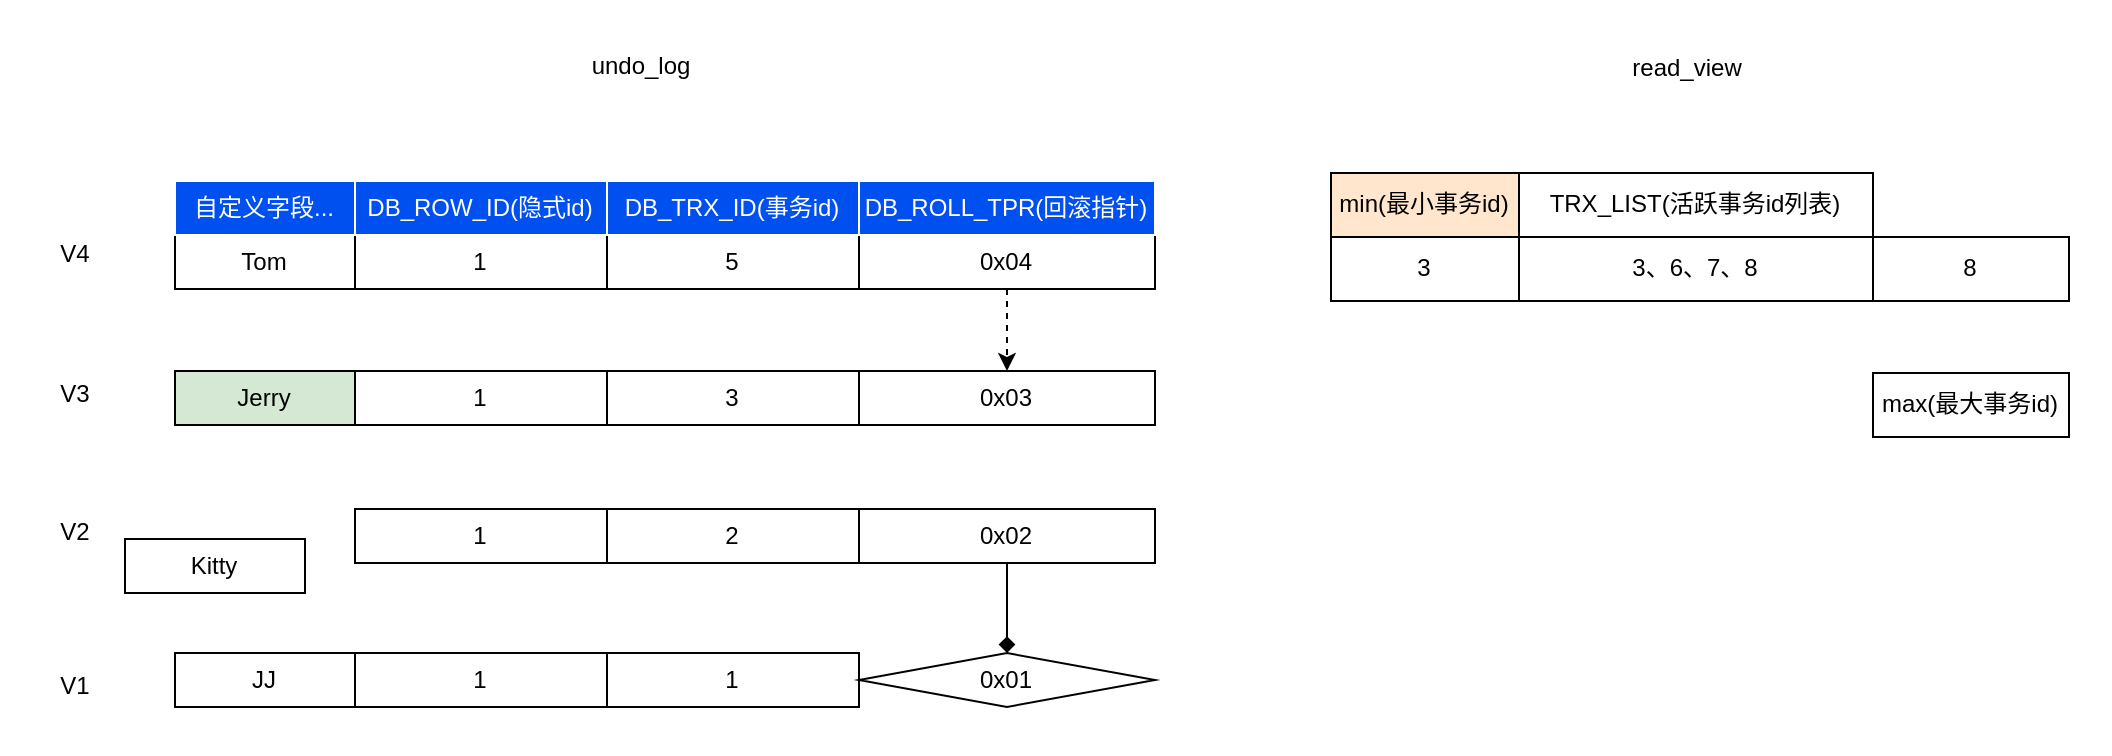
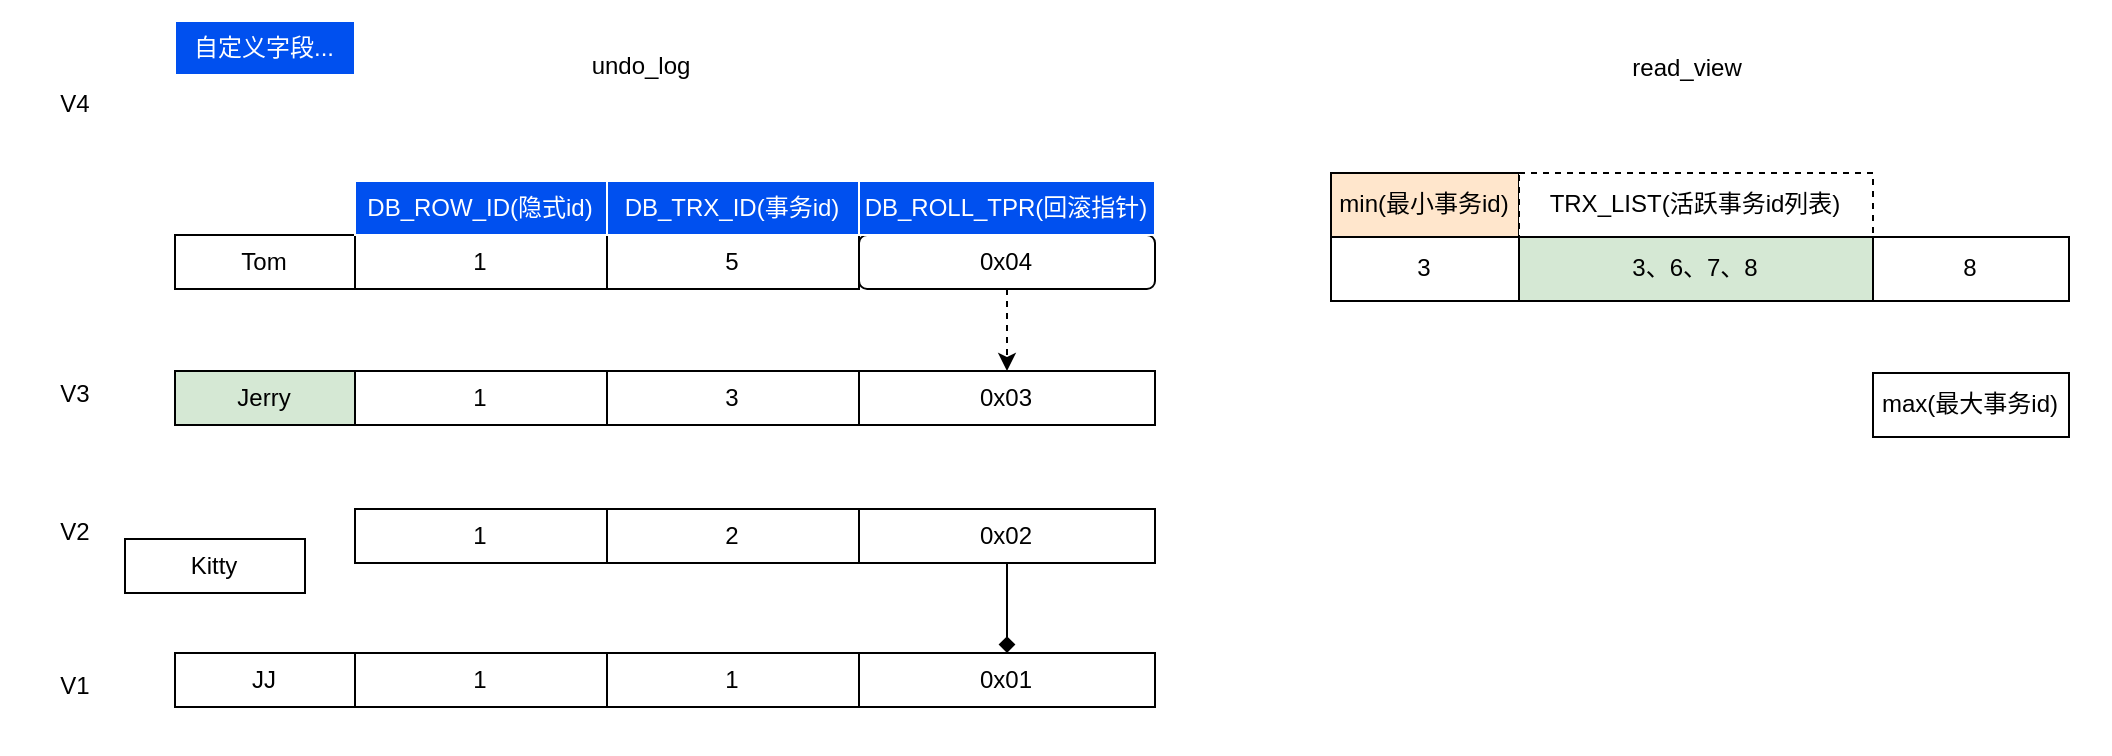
(1696, 205) -> (1696, 205)
(265, 208) -> (265, 48)
(74, 255) -> (74, 105)
(1007, 262) -> (1007, 262)
(1696, 269) -> (1696, 269)
(1007, 680) -> (1007, 680)
